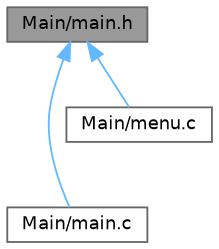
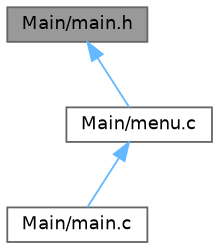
(49, 134) -> (103, 183)
